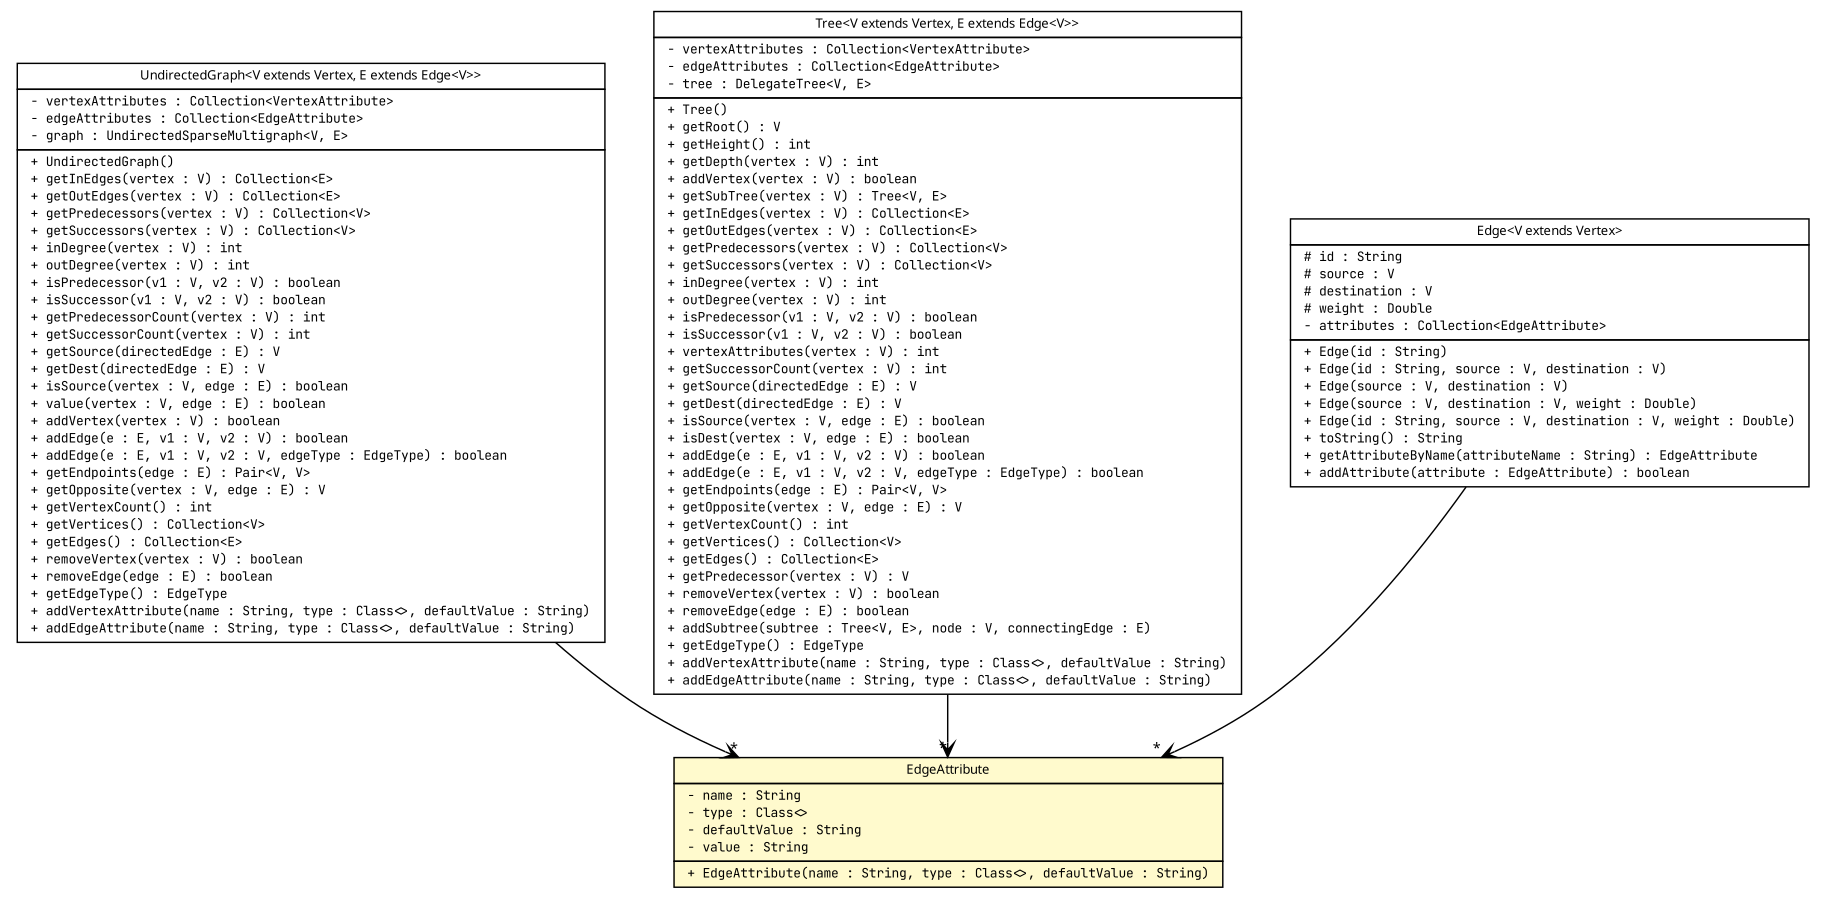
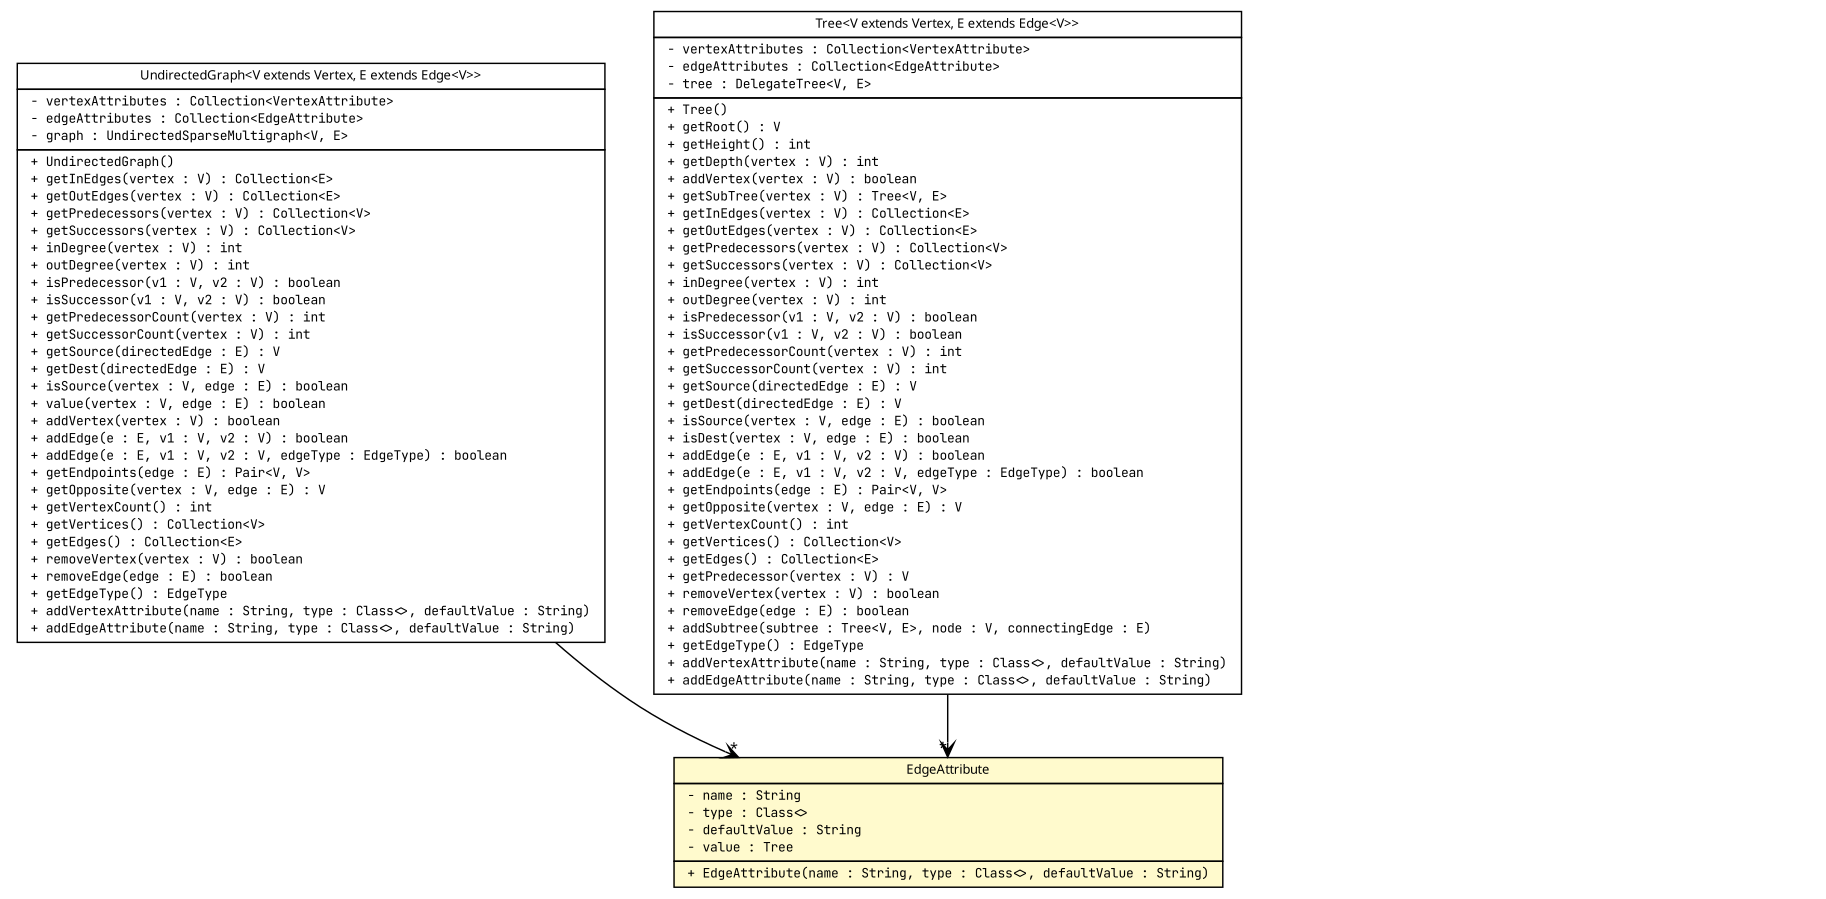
(804, 352) -> (815, 352)
(1550, 353) -> none
(748, 848) -> (741, 848)
